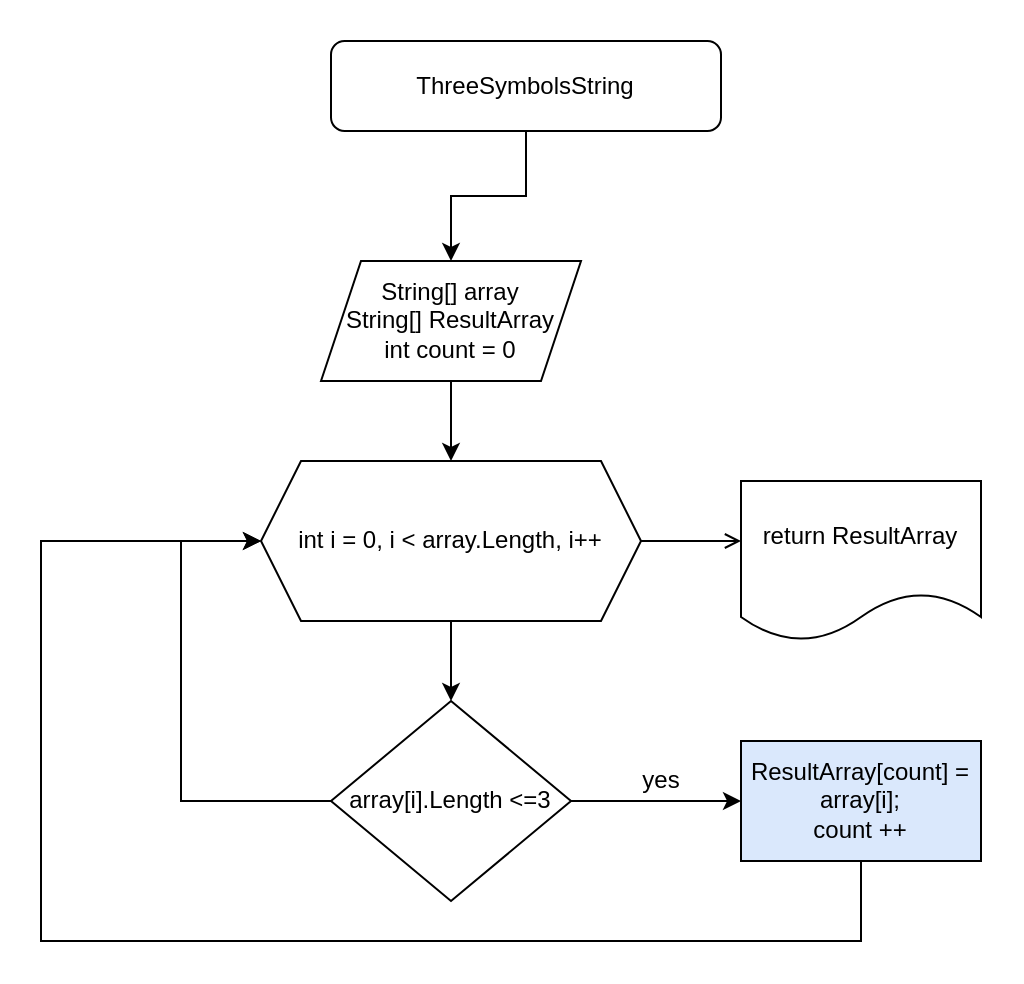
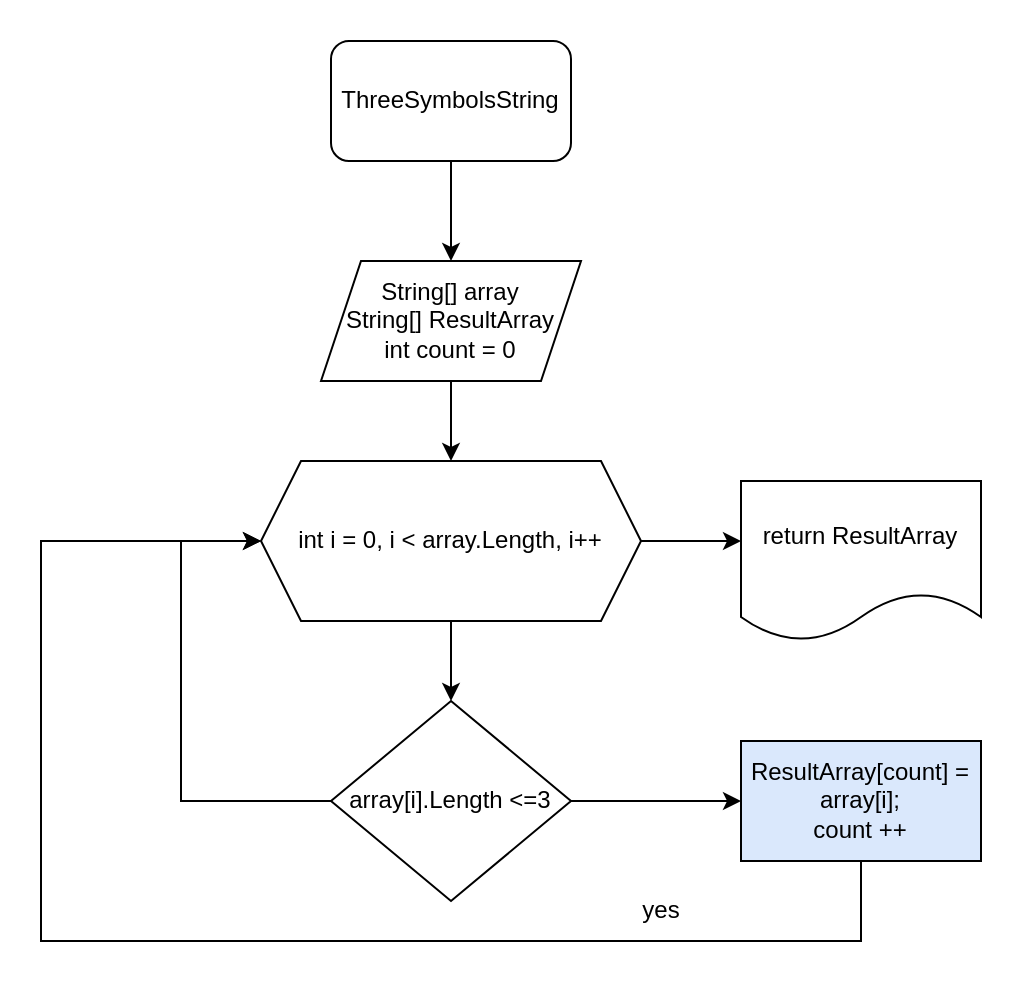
(526, 86) -> (451, 101)
(728, 541) -> (726, 541)
(661, 781) -> (661, 911)
